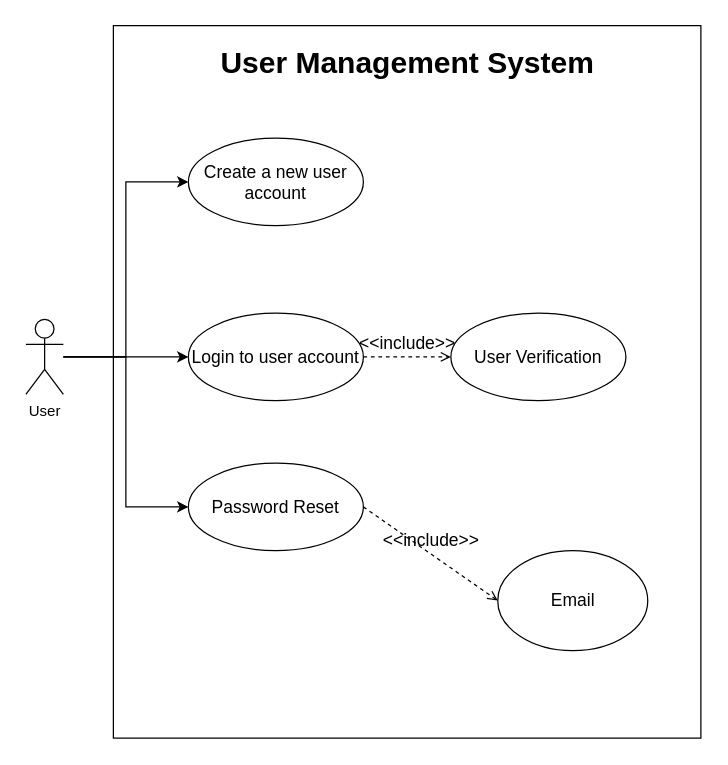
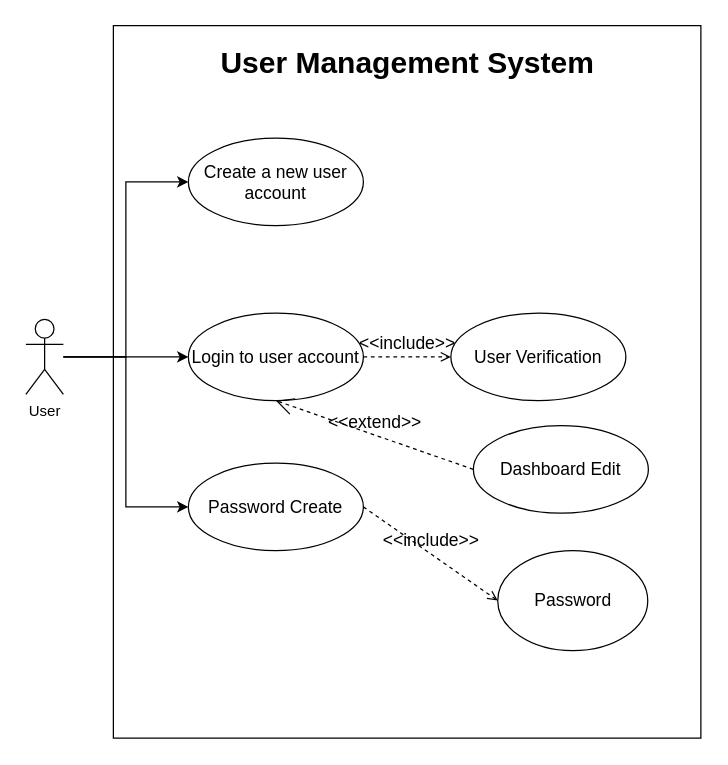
none -> (376, 435)
none -> (561, 469)
(276, 507) -> (276, 507)
(573, 601) -> (573, 601)
